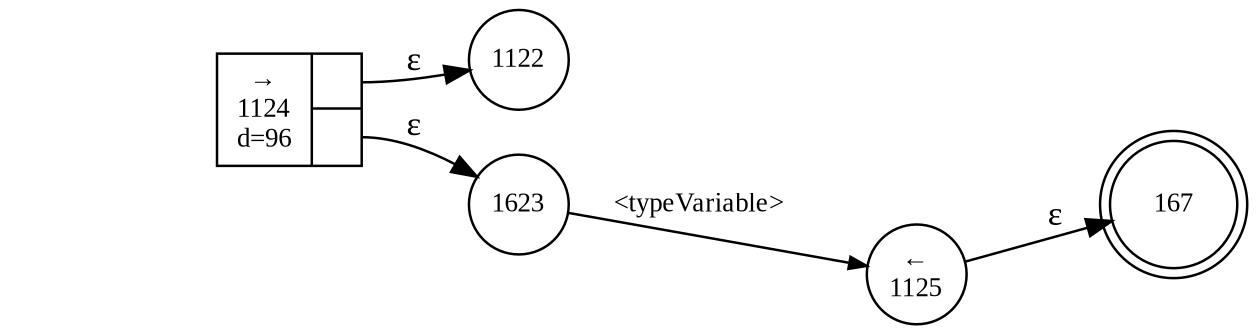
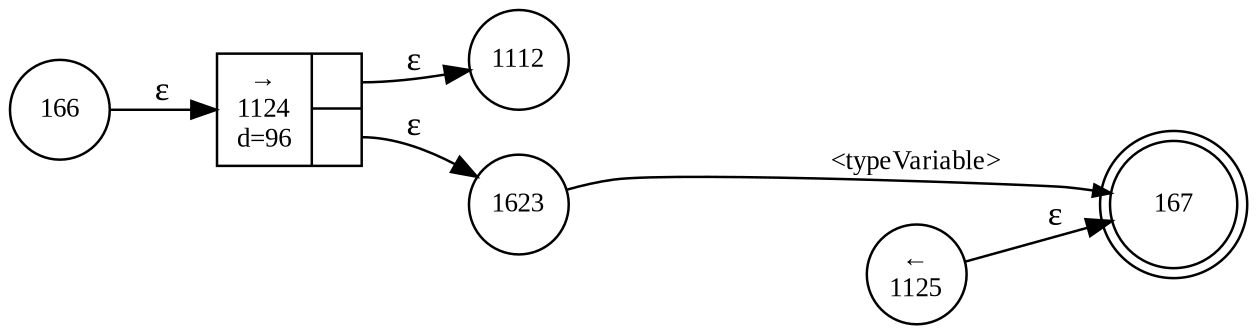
(519, 60) -> (519, 60)
none -> (60, 110)
(709, 238) -> (830, 179)
